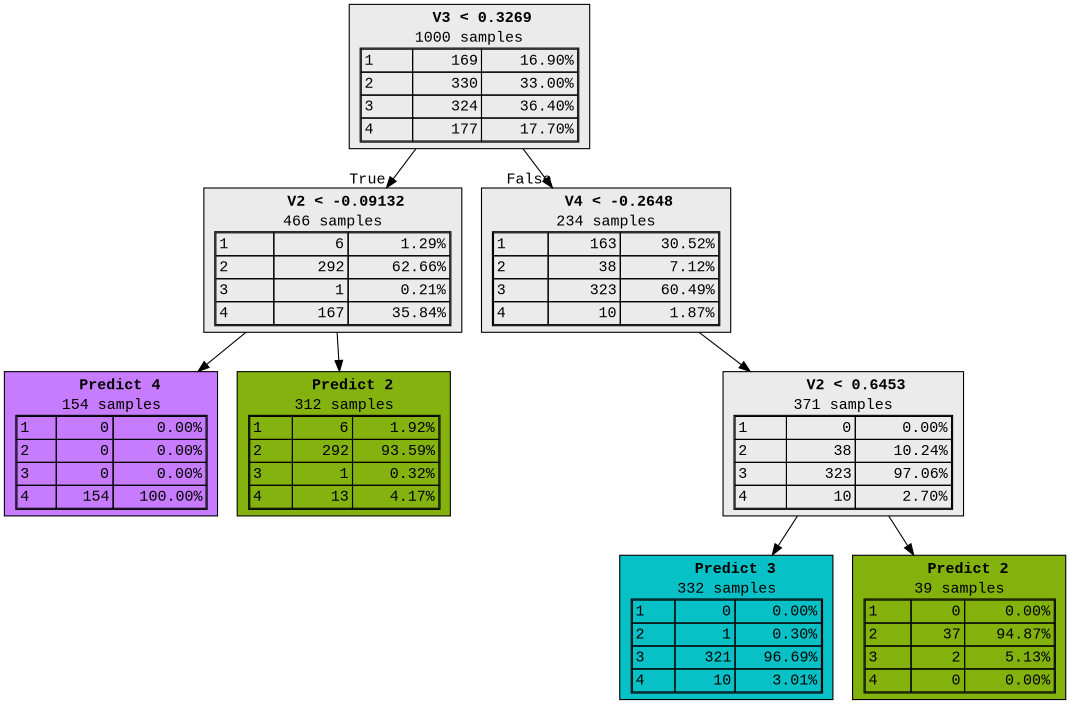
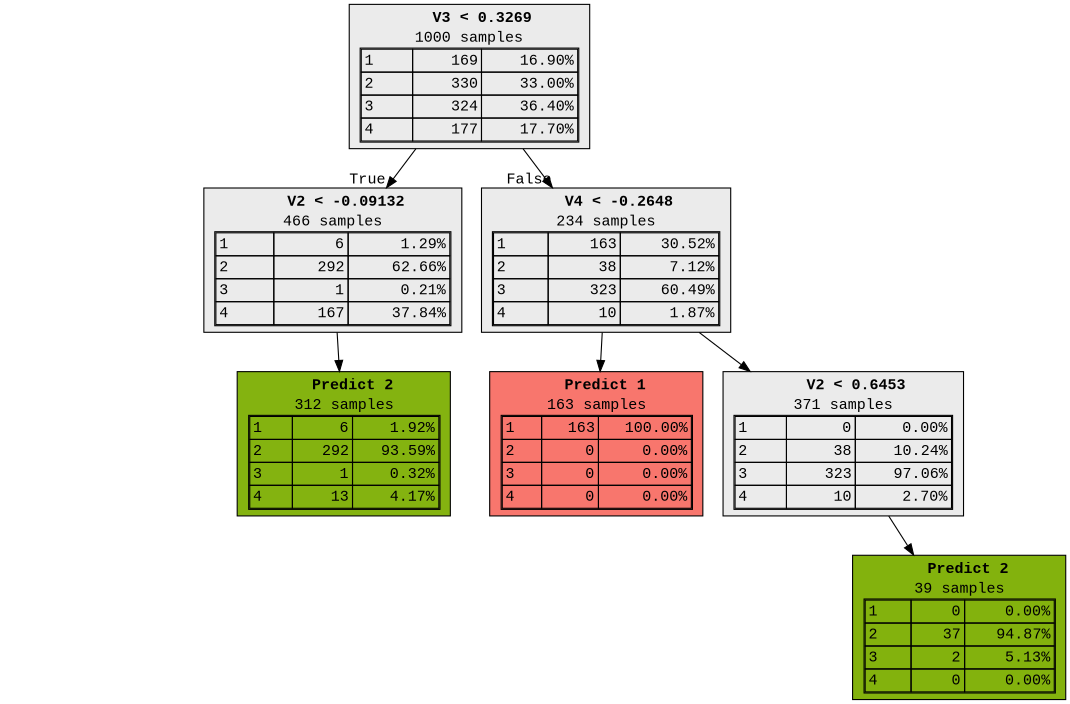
(419, 313) -> (419, 313)
(111, 444) -> none
none -> (596, 444)
(726, 627) -> none
